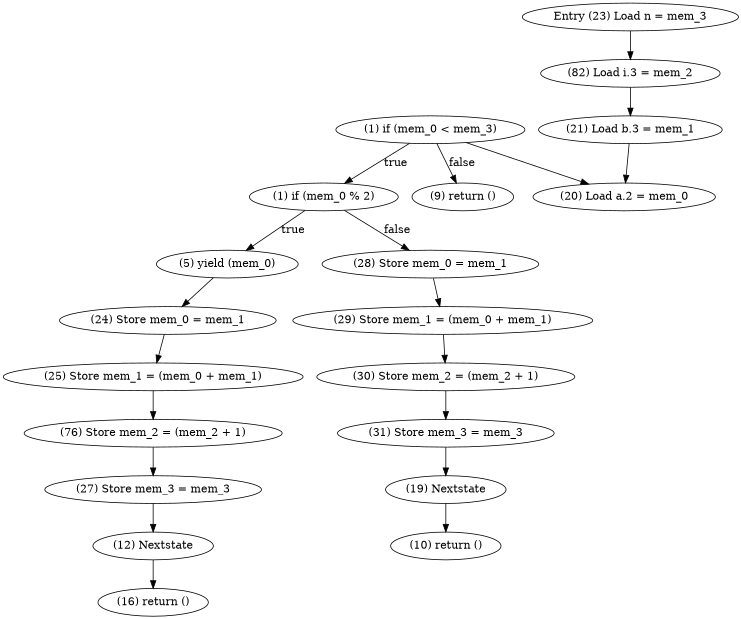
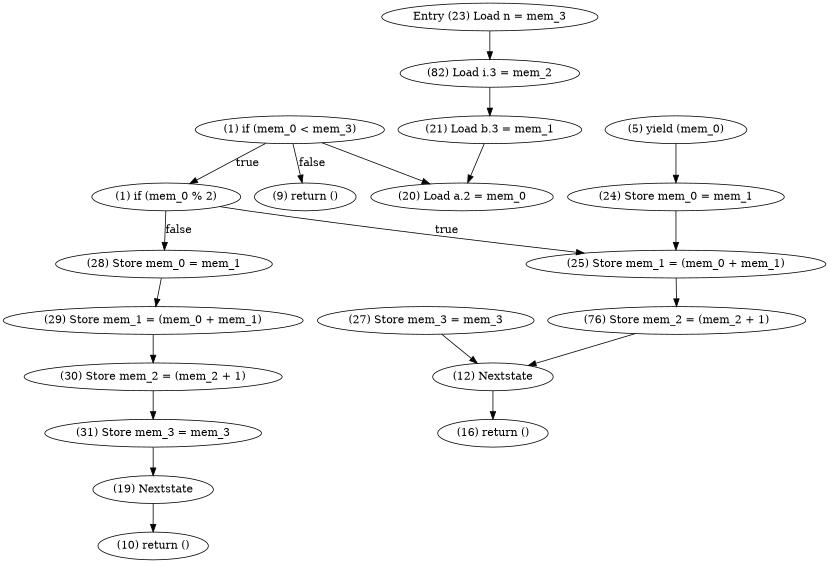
(279, 228) -> (398, 231)
(153, 458) -> (586, 348)
